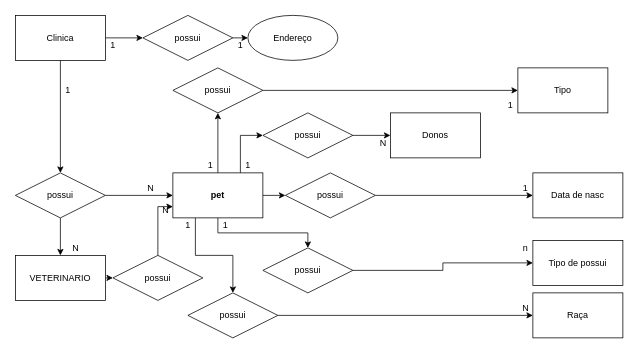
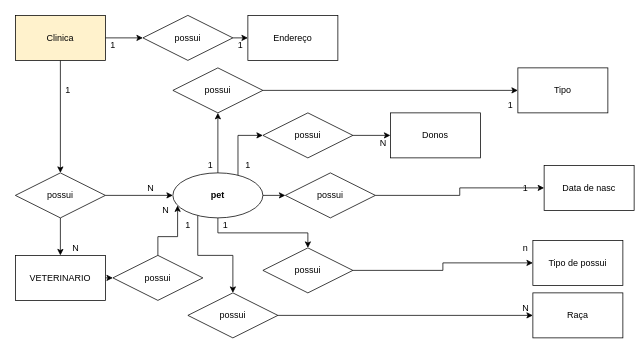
(60, 38) -> (60, 38)
(293, 38) -> (293, 38)
(218, 195) -> (218, 195)
(578, 195) -> (589, 188)
